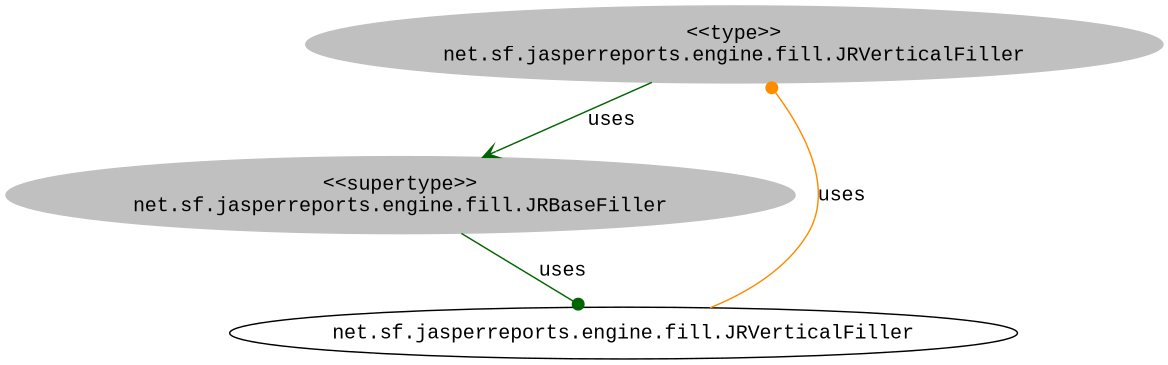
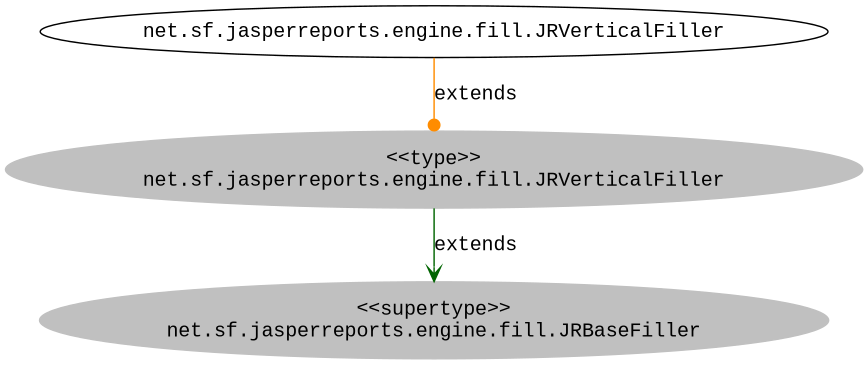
(612, 120) -> (476, 245)
(842, 195) -> (476, 94)
(517, 267) -> none
